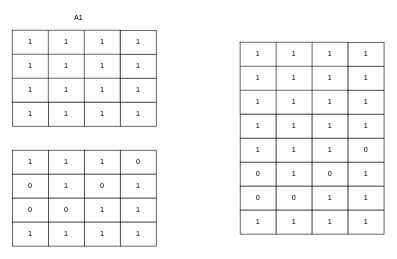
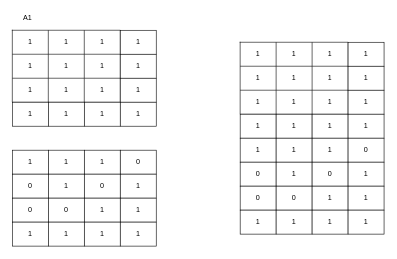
(78, 18) -> (27, 18)
